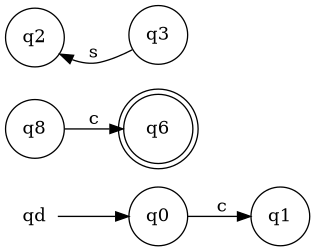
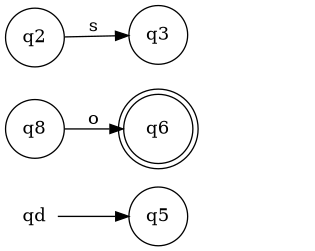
(103, 62) -> (90, 36)
(94, 119) -> (94, 119)
(158, 216) -> (158, 216)
(280, 216) -> none
